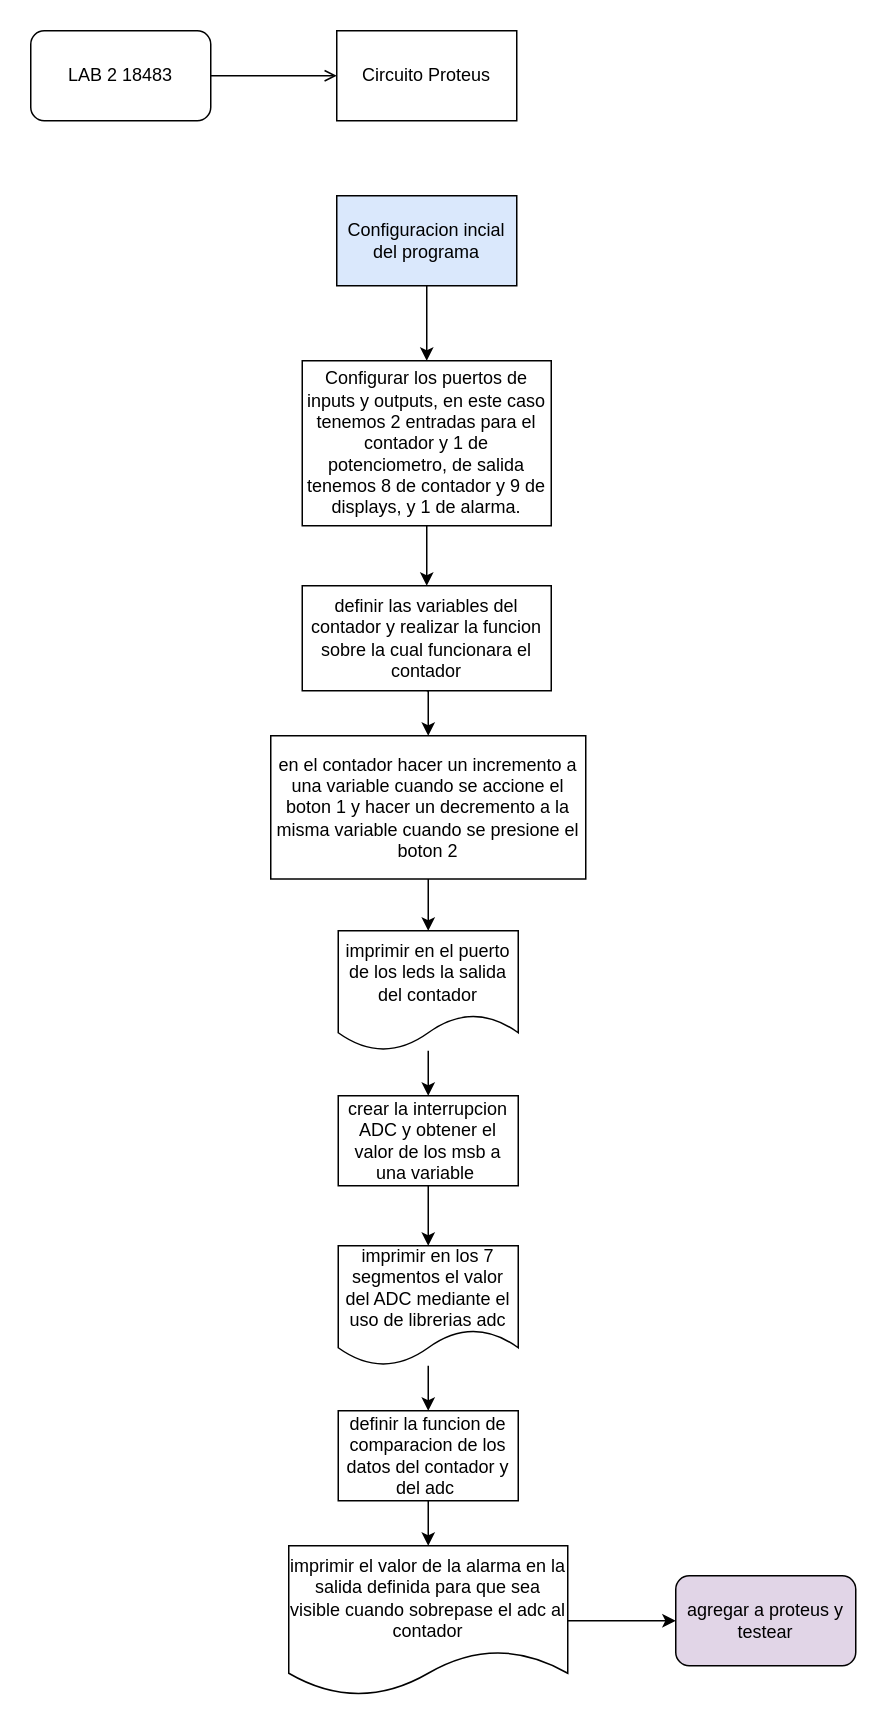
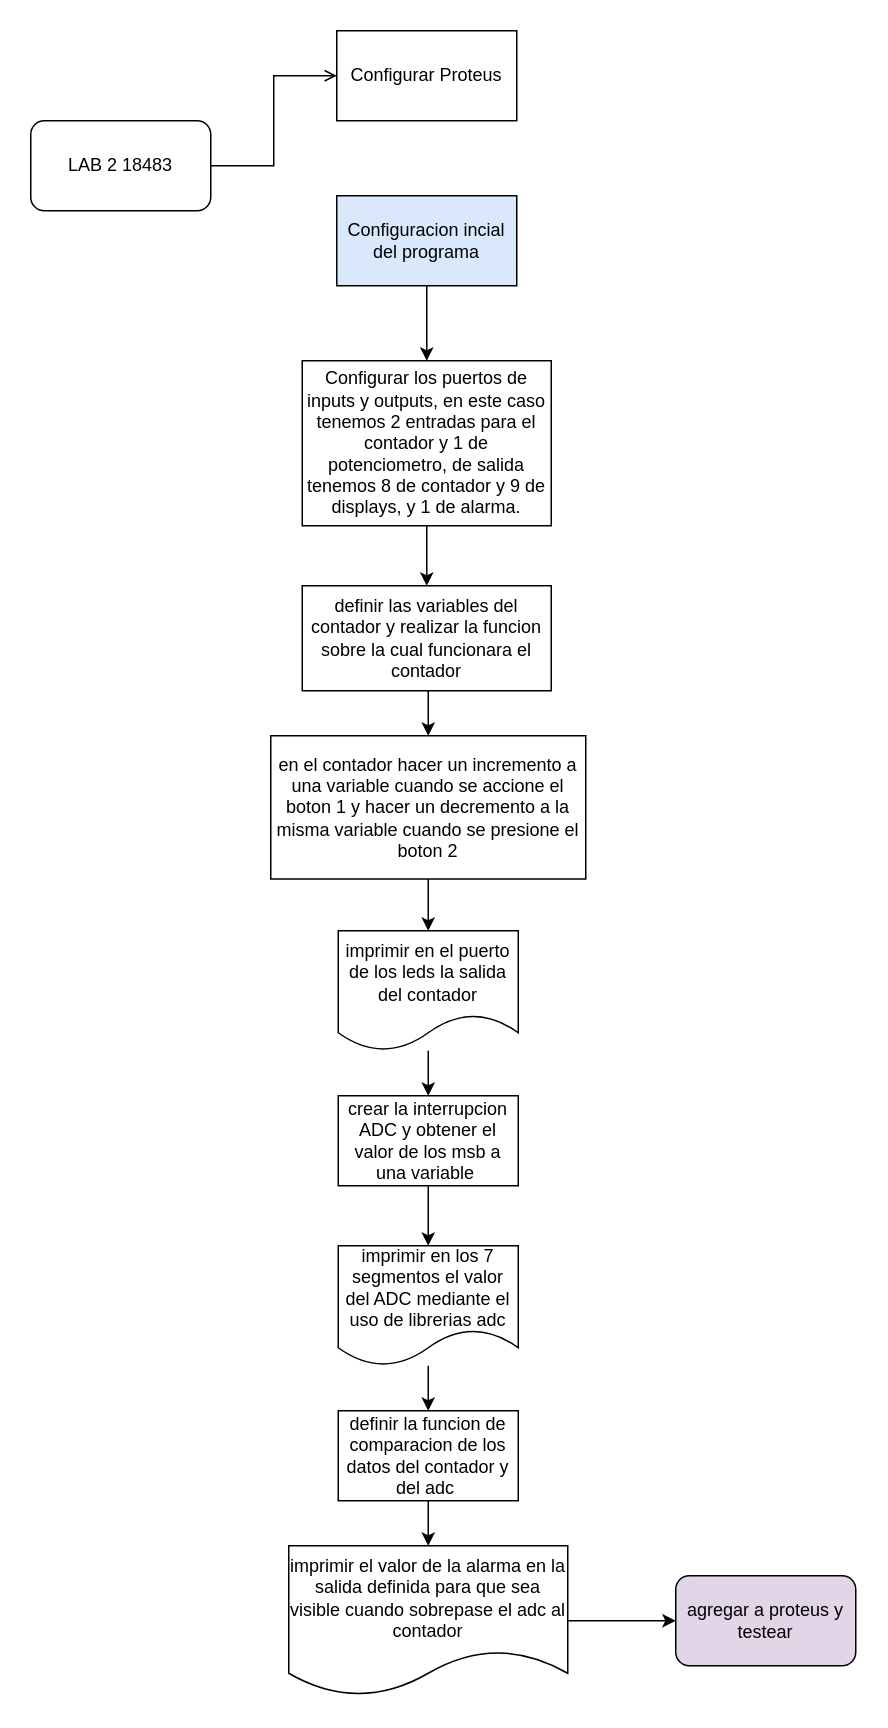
(121, 76) -> (121, 166)
(427, 76) -> (427, 76)
